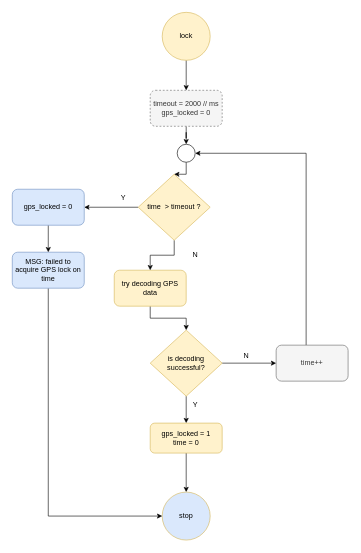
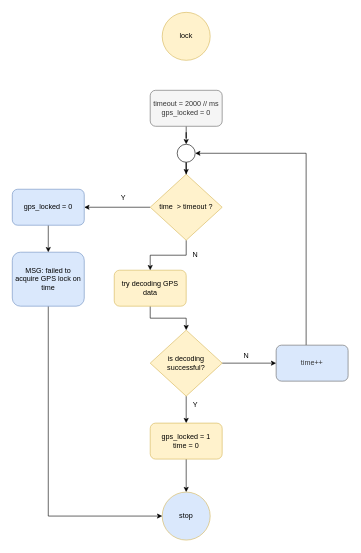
(186, 84) -> none
(186, 108) -> (186, 108)
(174, 207) -> (186, 207)
(48, 270) -> (48, 279)
(312, 363) -> (312, 363)
(186, 438) -> (186, 441)
